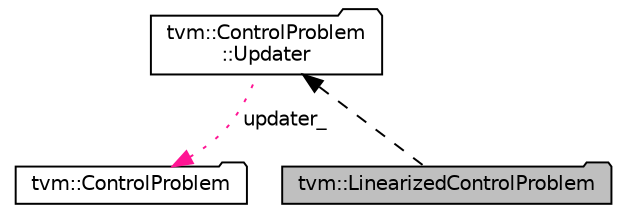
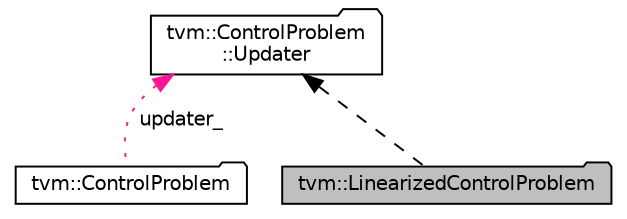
(231, 122) -> (128, 121)
